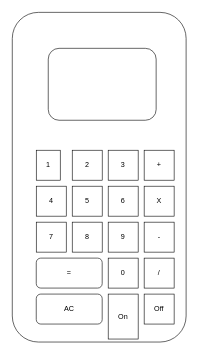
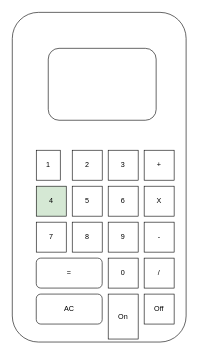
(51, 201) -> (51, 201)
